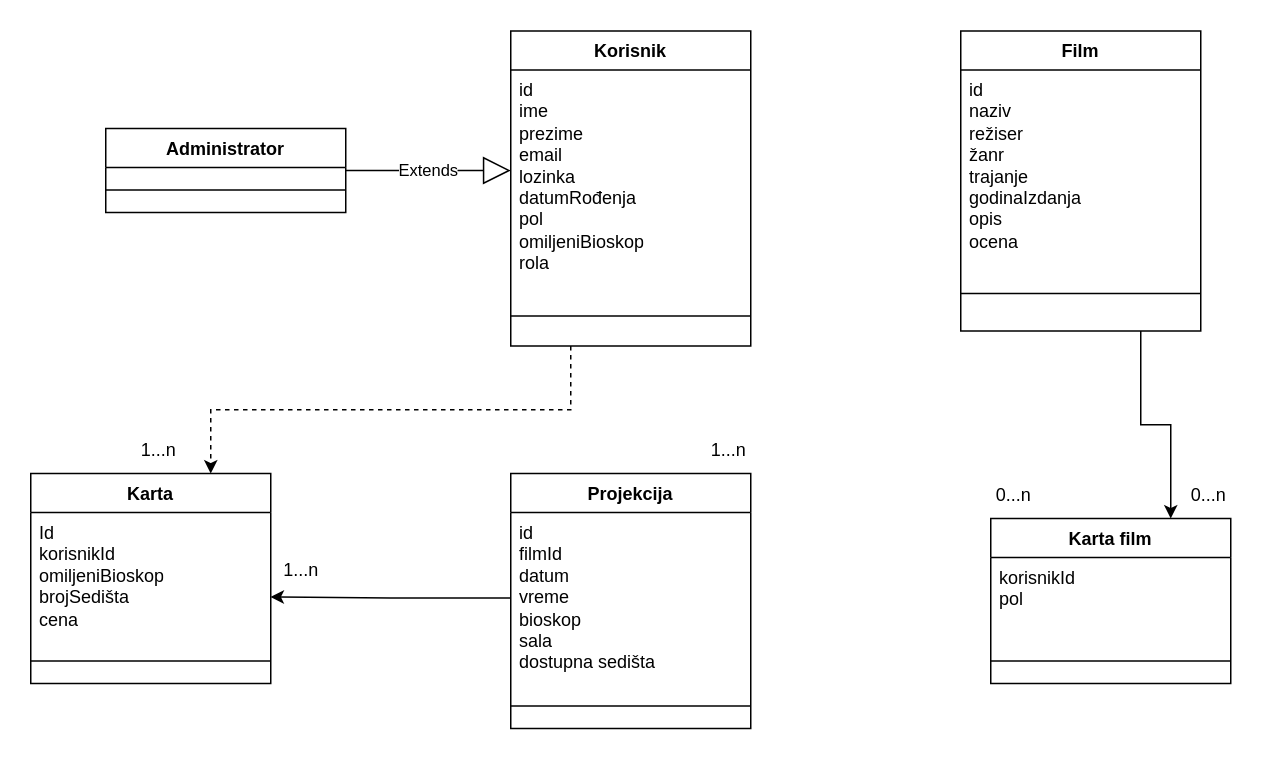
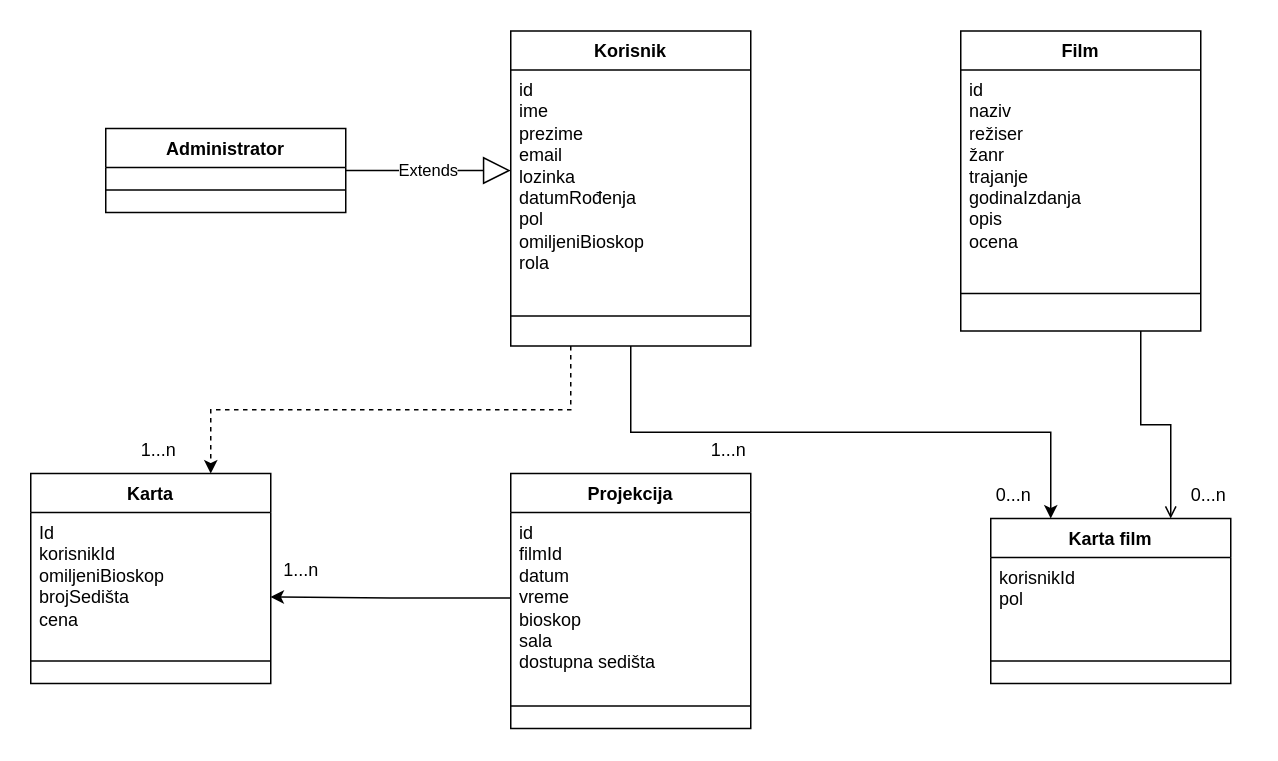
none -> (837, 432)
(1171, 507) -> (1171, 509)
